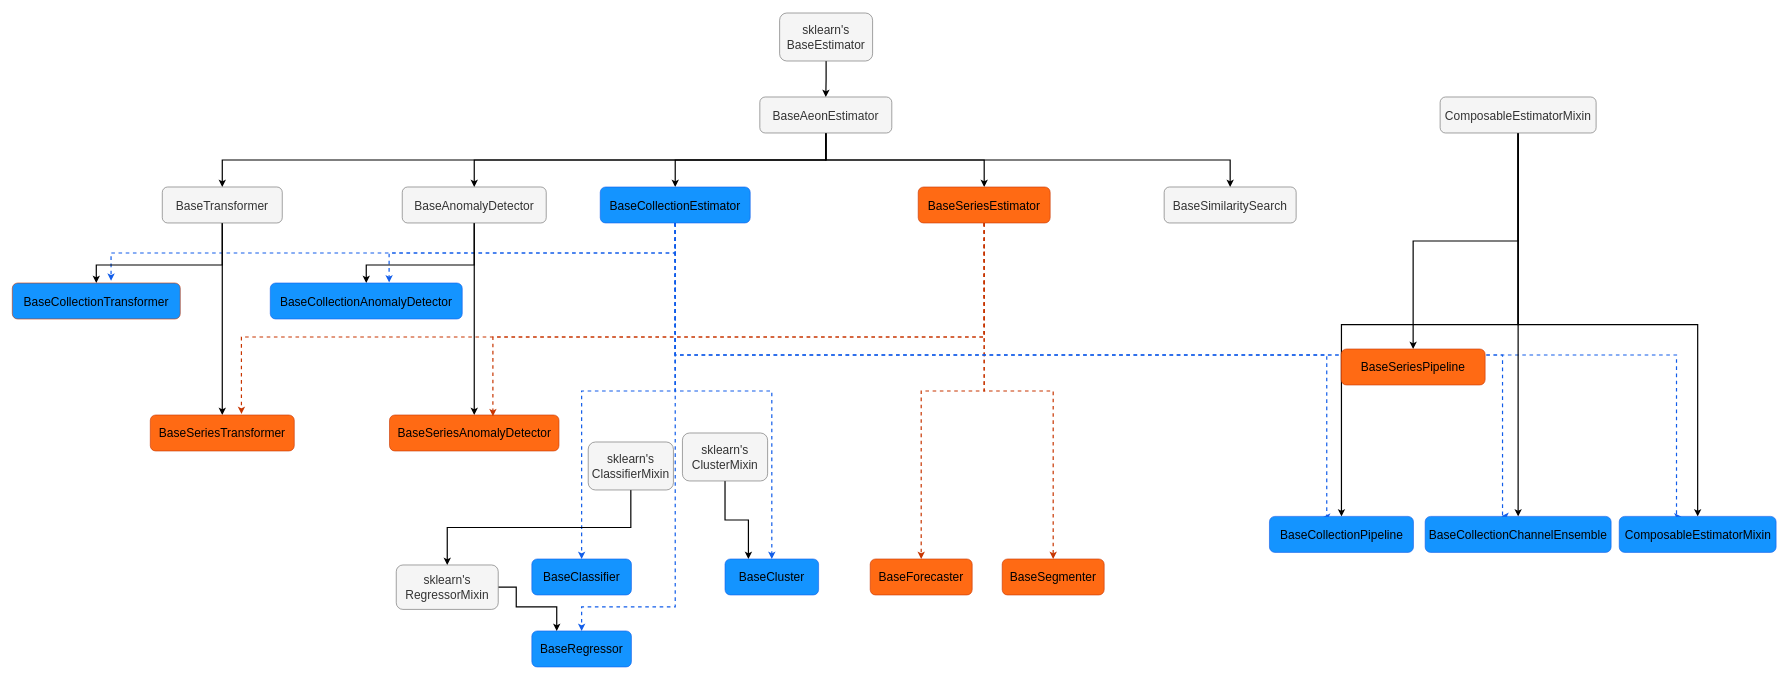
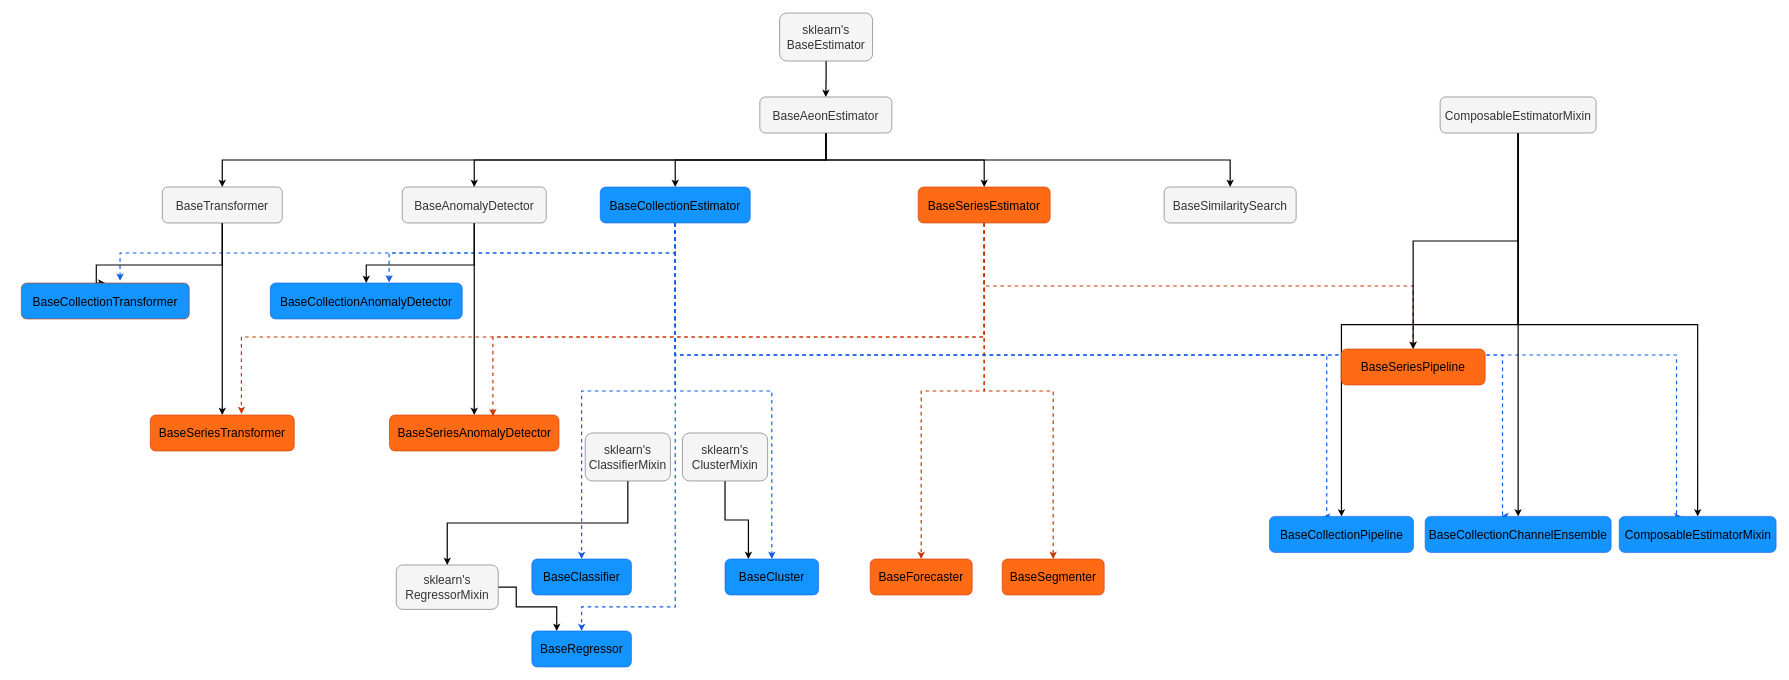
none -> (1198, 286)
(96, 301) -> (105, 301)
(631, 466) -> (628, 457)
